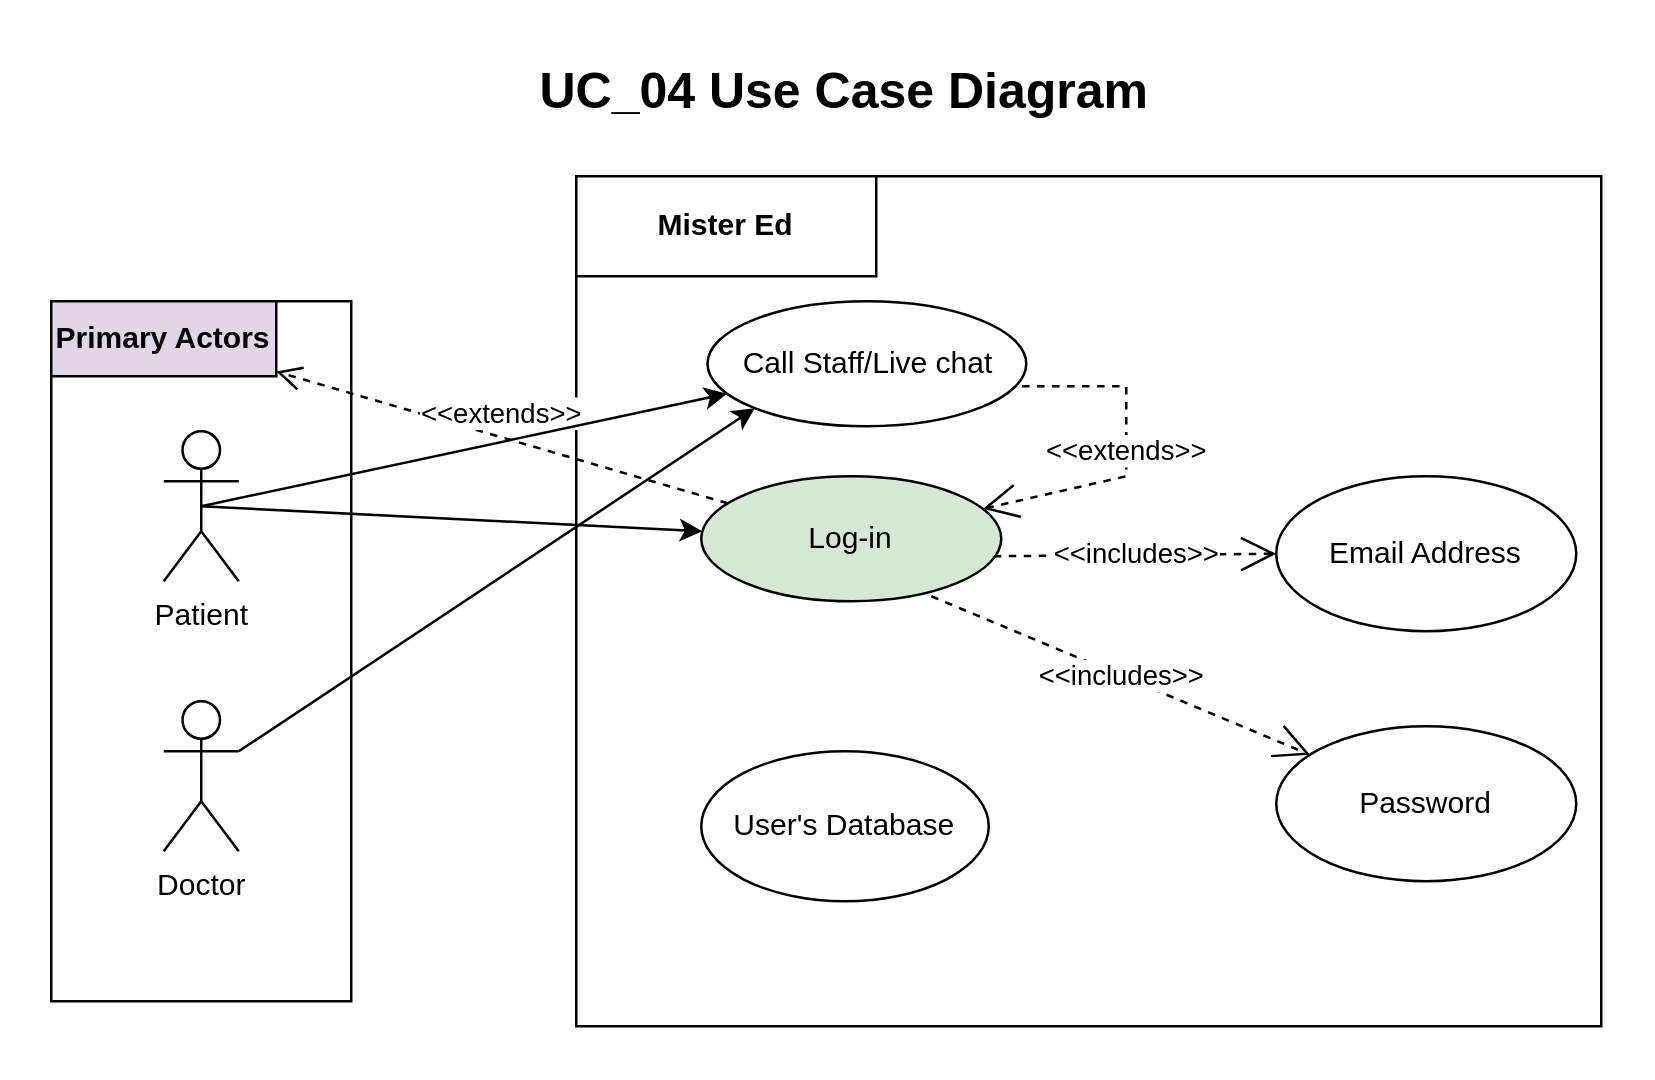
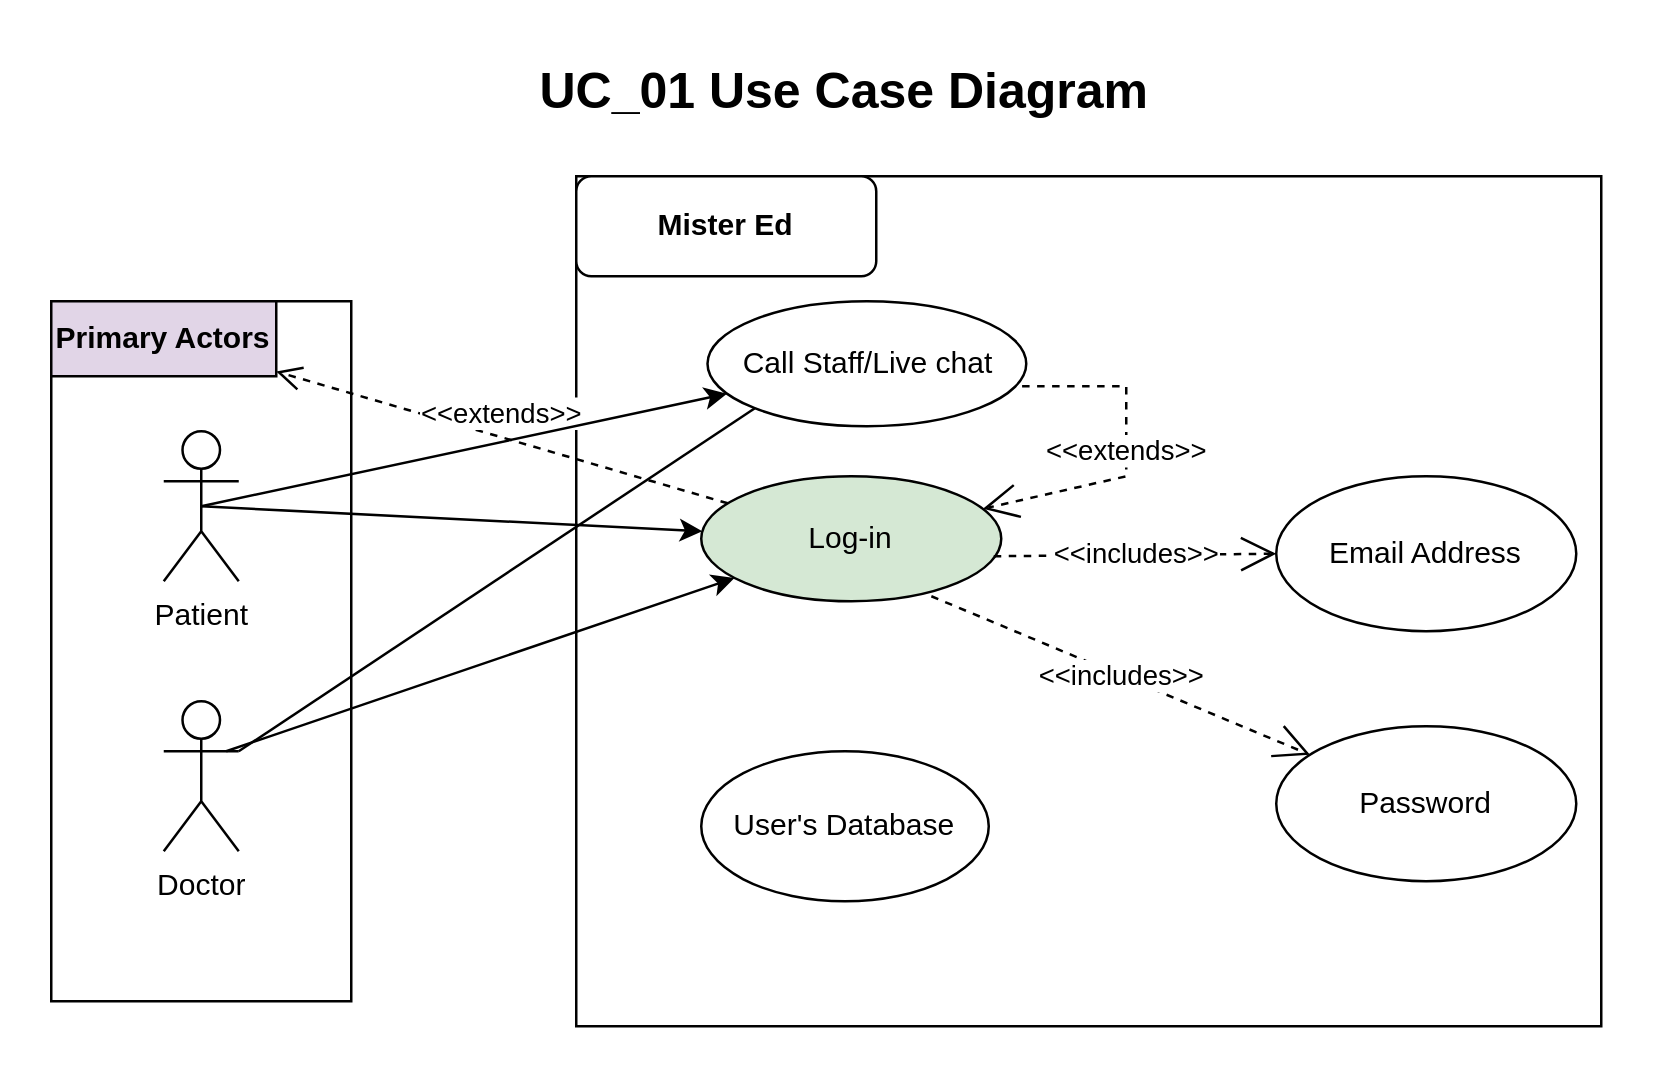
(845, 89) -> (845, 89)
(726, 226) -> (726, 226)
(740, 418) -> (747, 414)
none -> (492, 661)
